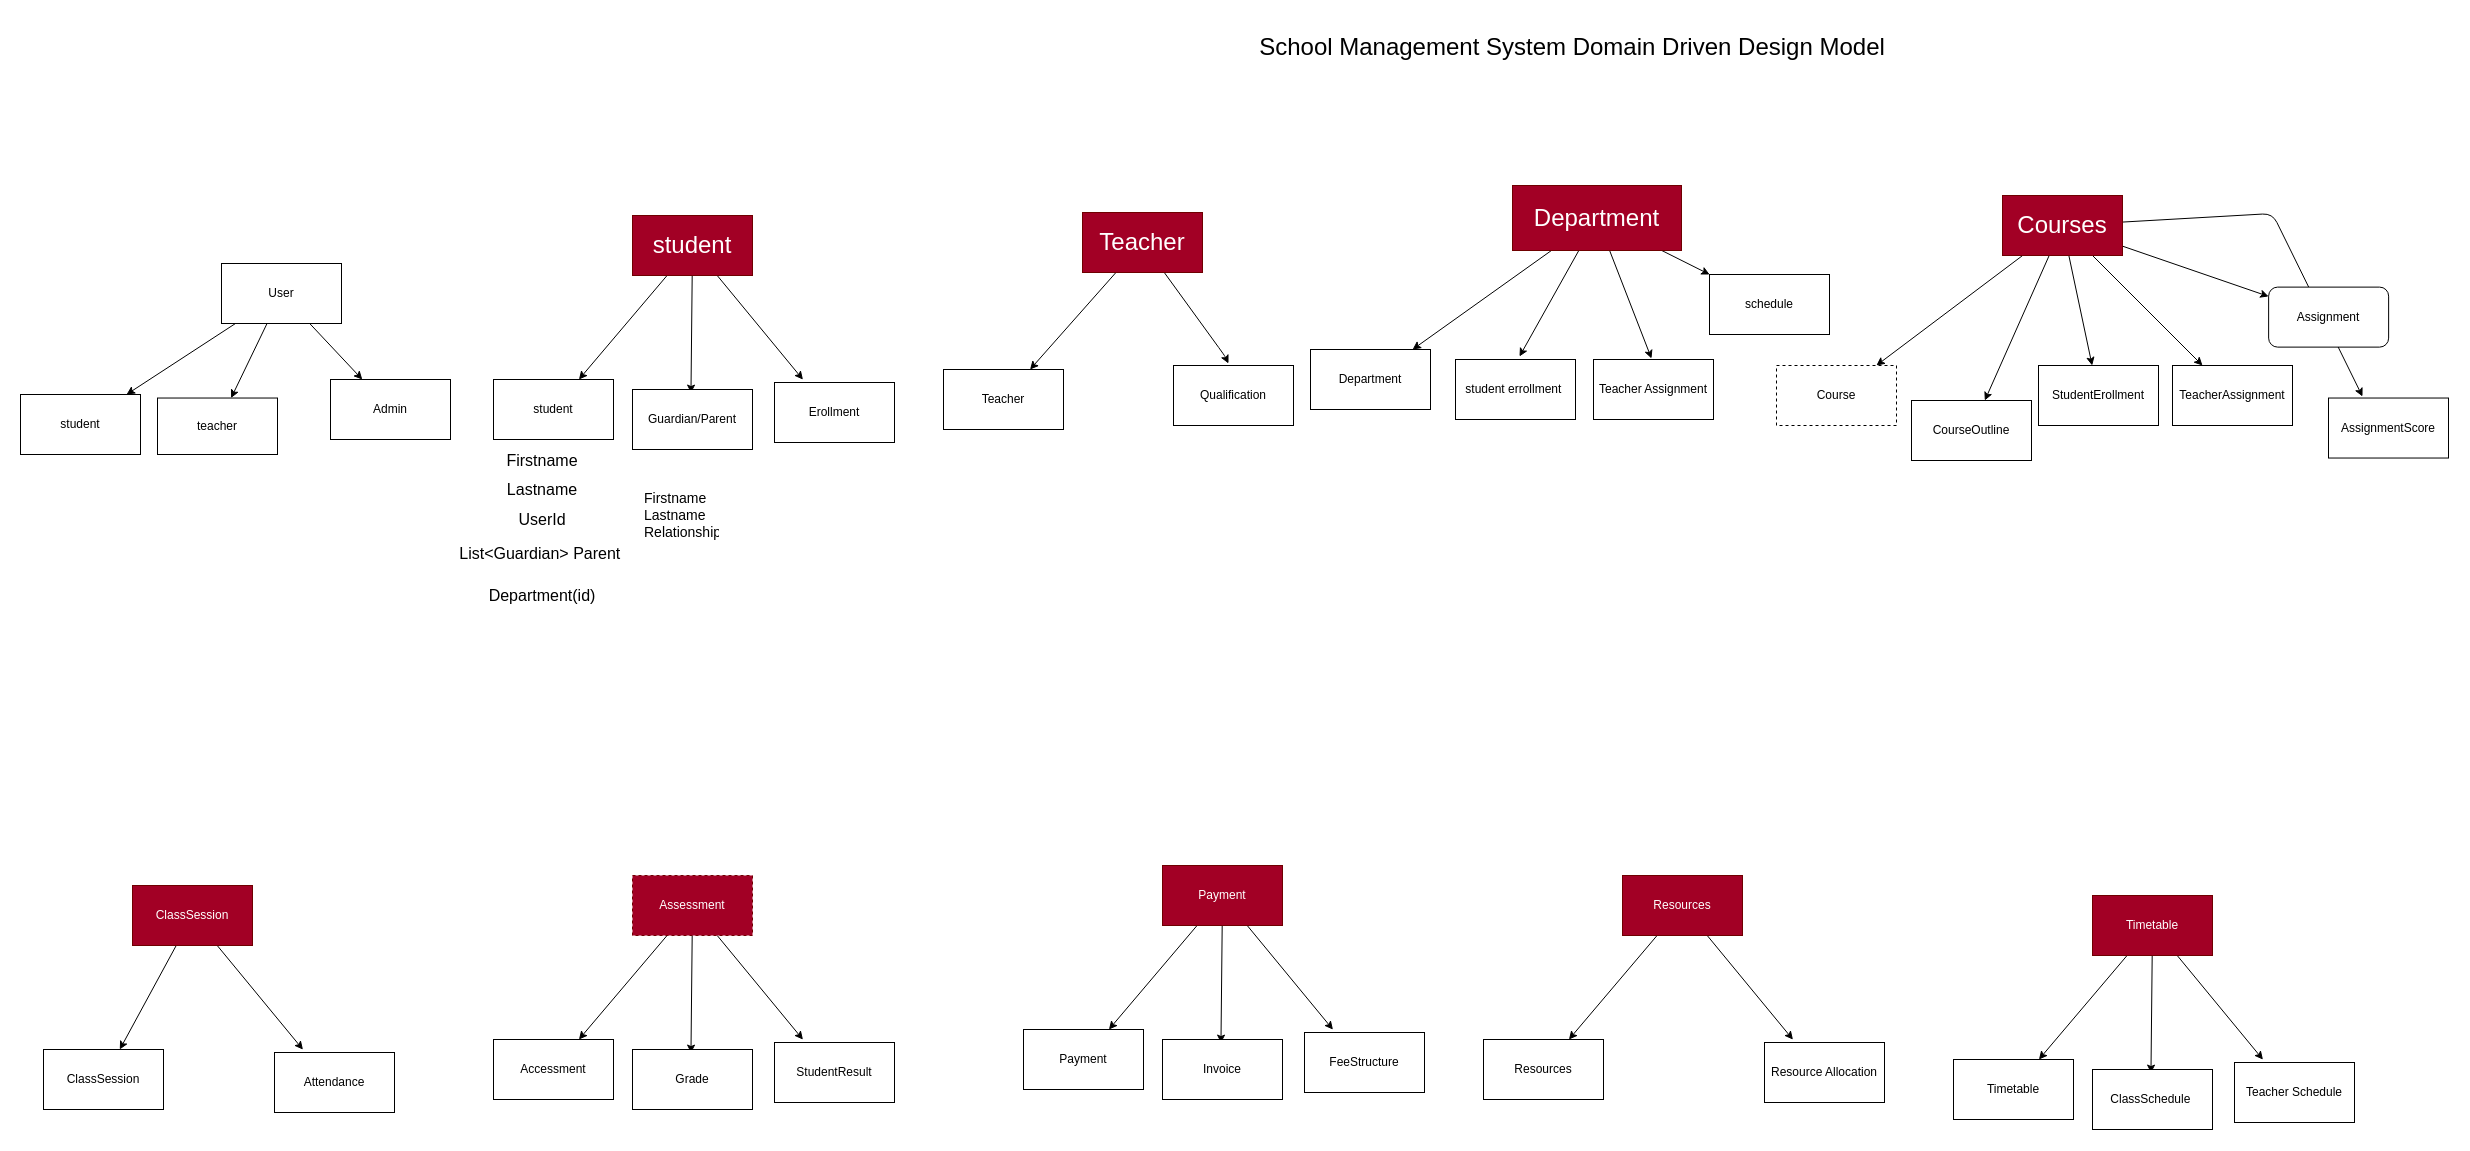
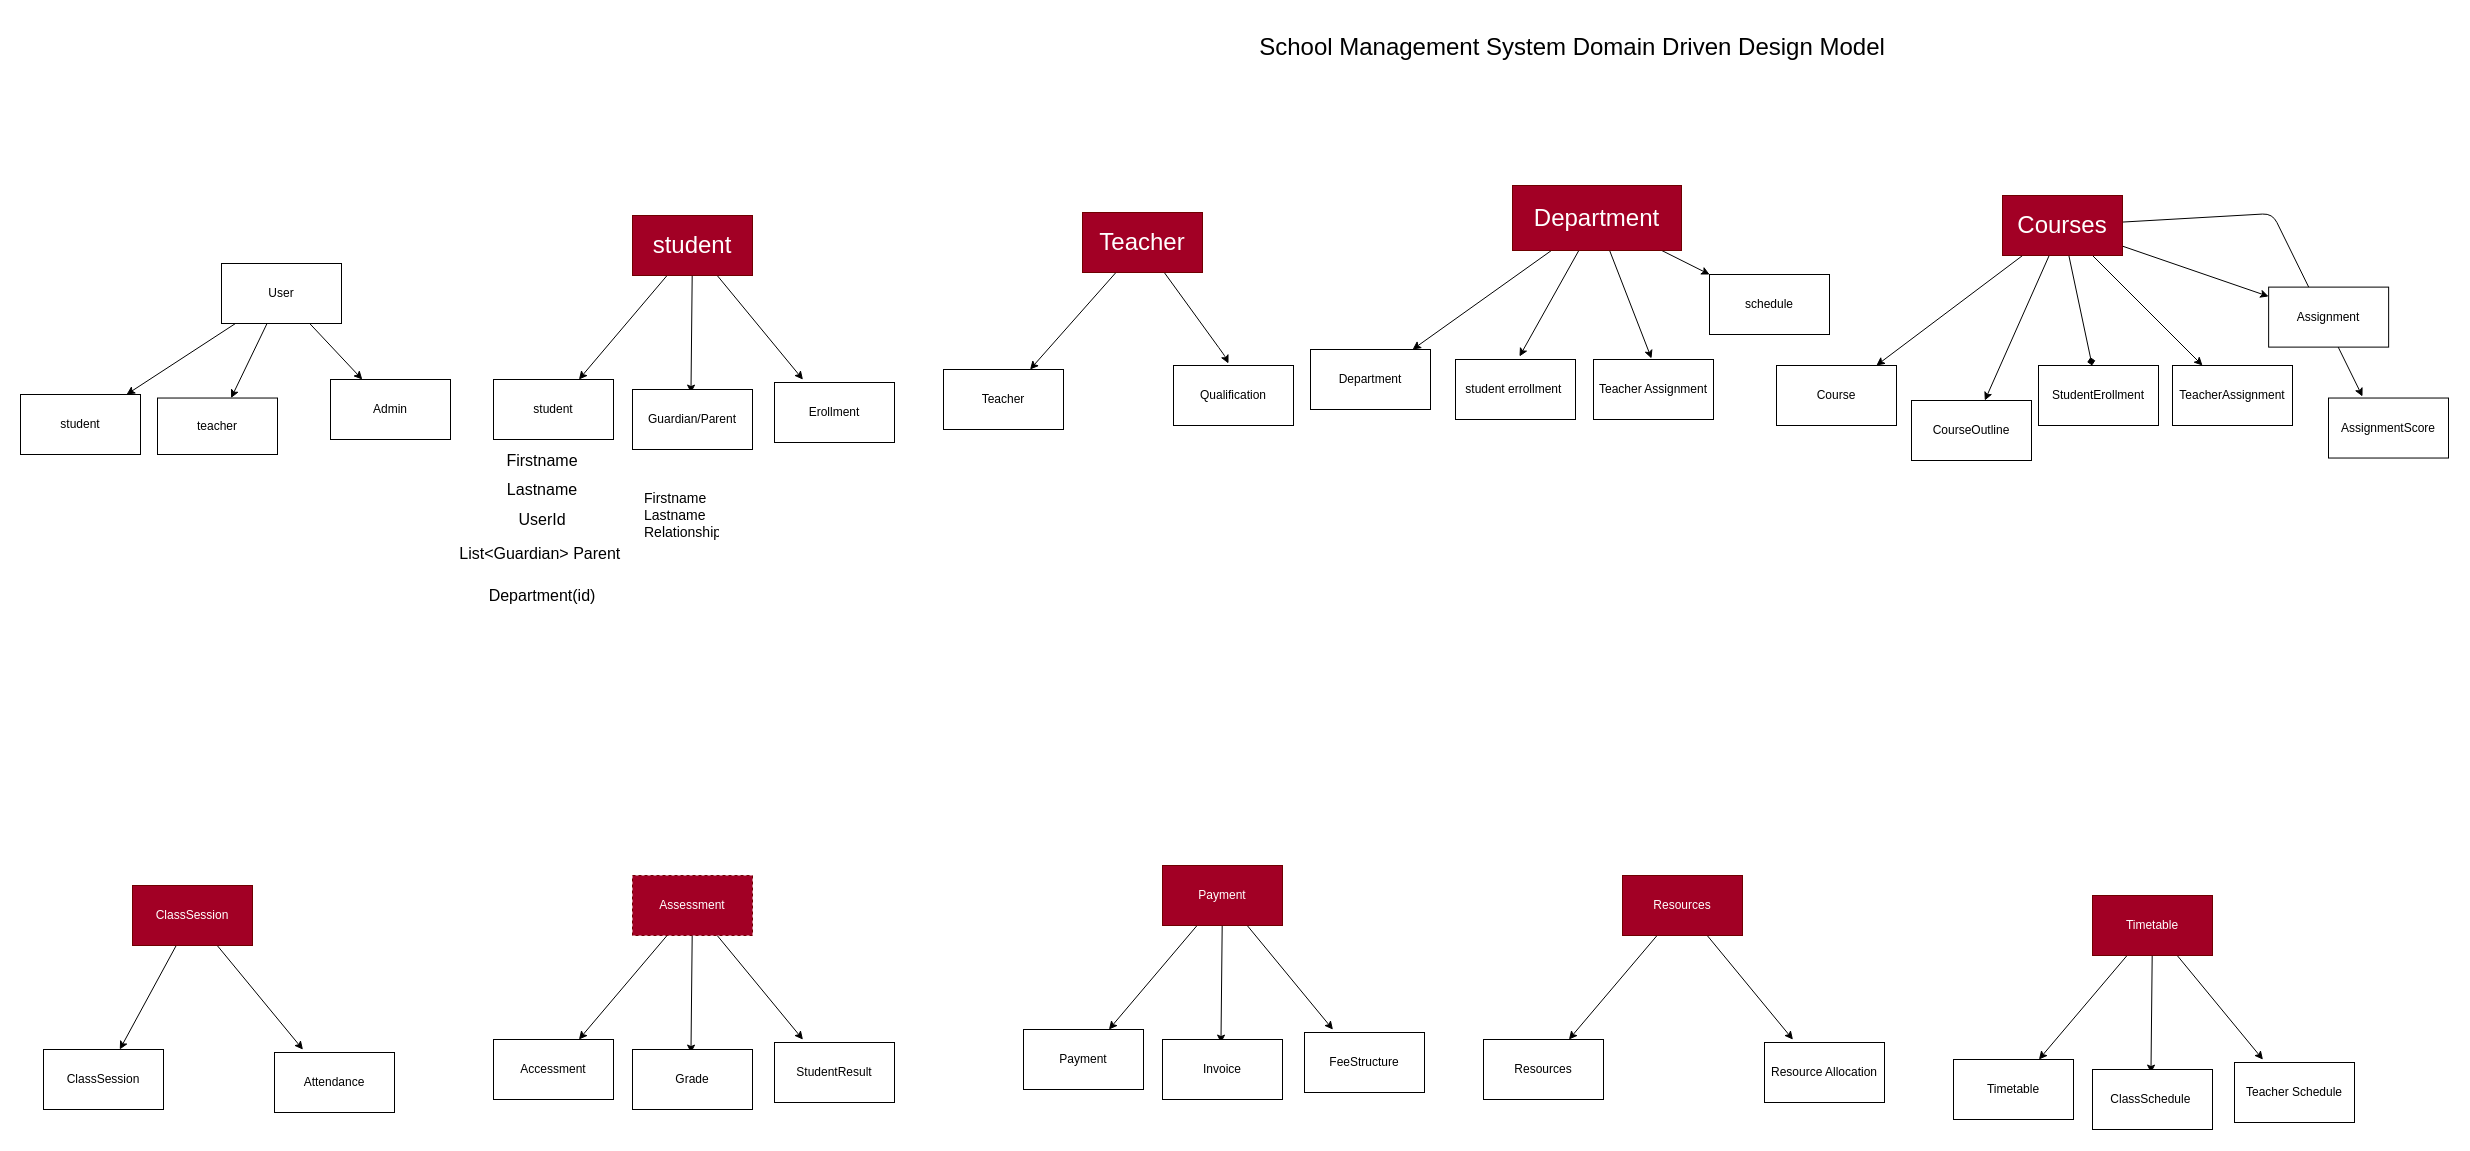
(2329, 317) -> (2329, 317)
(2090, 357) -> (2090, 356)
(1837, 396) -> (1837, 396)
